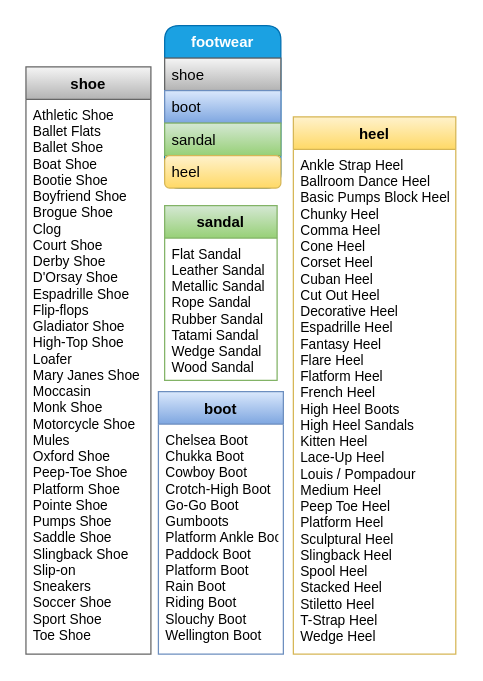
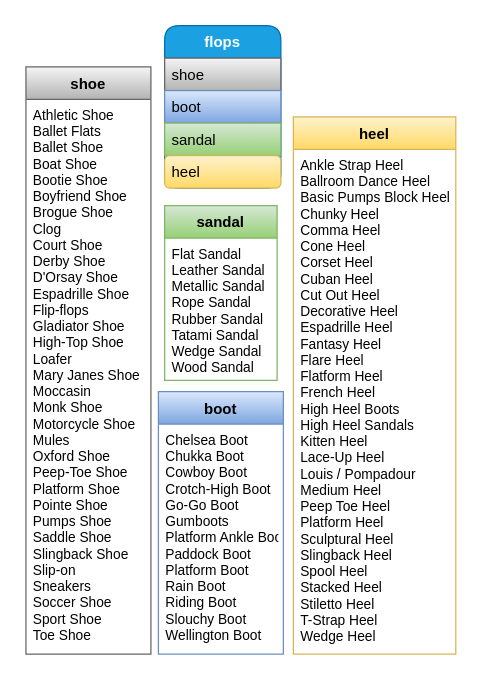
(222, 43) -> (222, 43)
